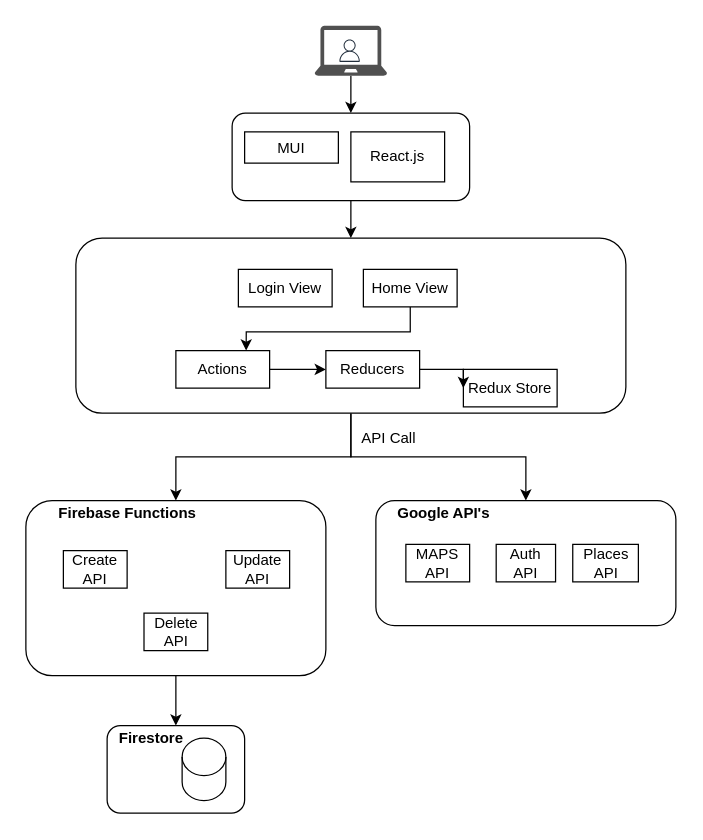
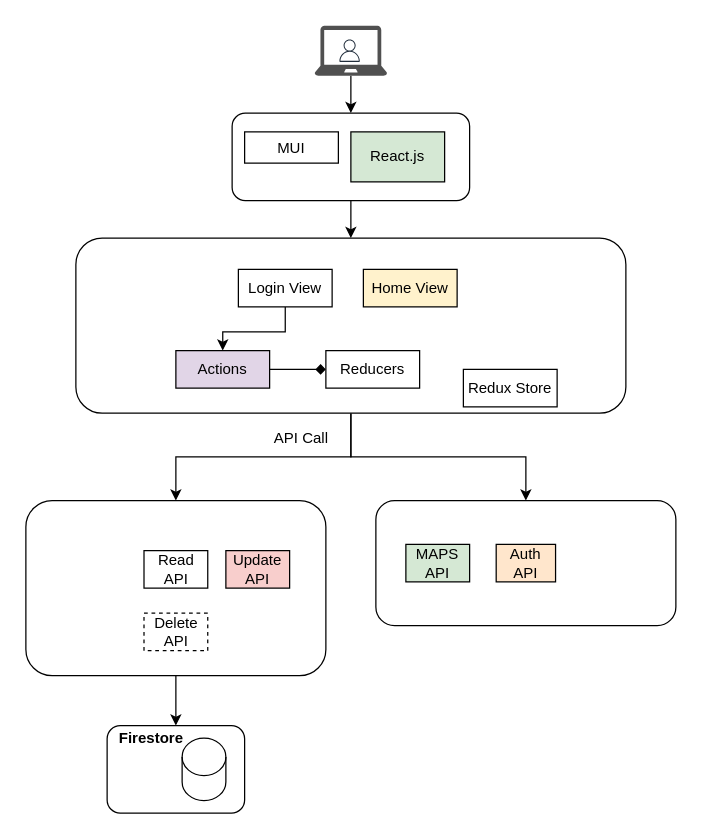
(398, 157) -> (398, 157)
(410, 288) -> (410, 288)
none -> (229, 332)
(361, 332) -> none
(223, 369) -> (223, 369)
(316, 369) -> (315, 369)
(446, 369) -> none
(388, 438) -> (301, 438)
(126, 513) -> none
(443, 513) -> none
(438, 563) -> (438, 563)
(526, 563) -> (526, 563)
(605, 563) -> none
(95, 569) -> none
none -> (176, 569)
(258, 569) -> (258, 569)
(176, 632) -> (176, 632)
